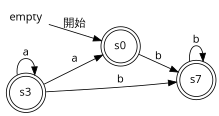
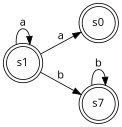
(26, 18) -> none
(155, 62) -> none
(26, 93) -> (23, 63)
